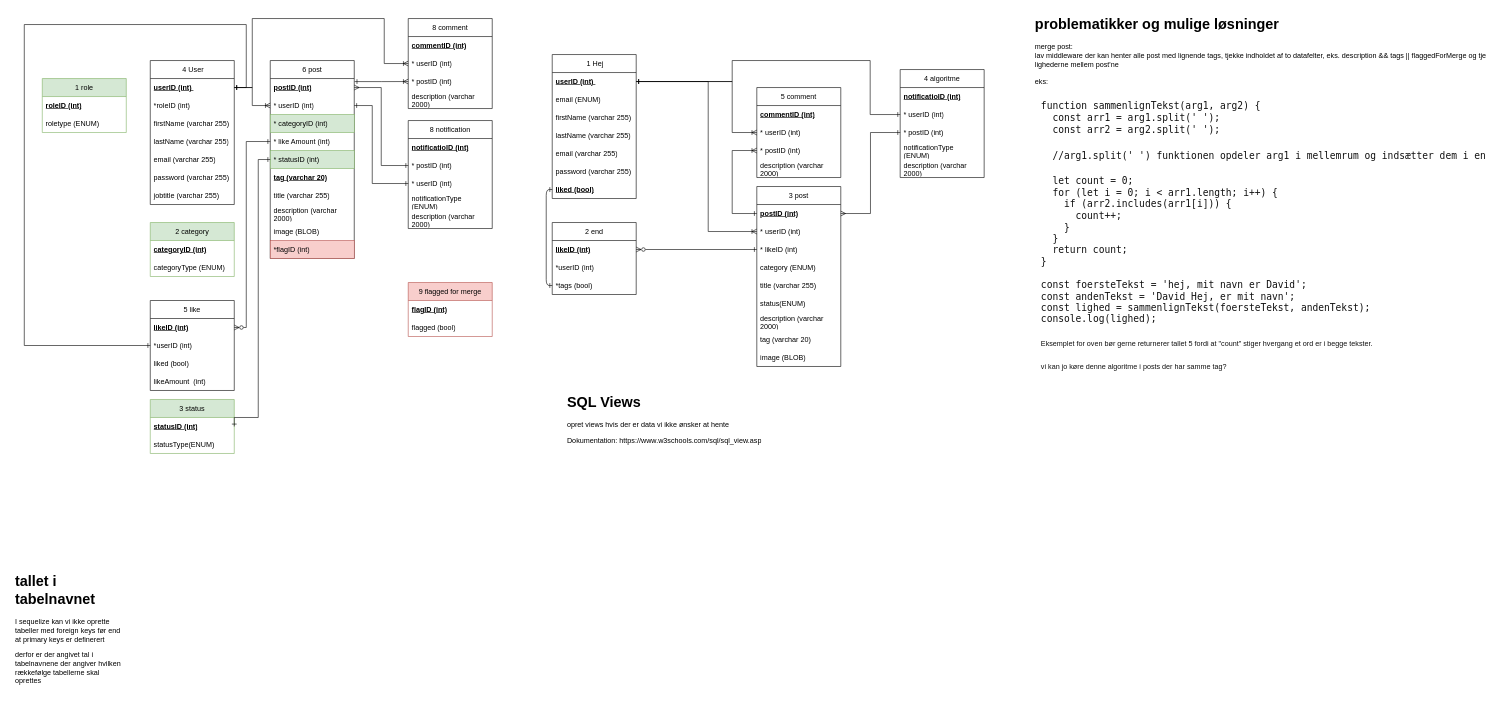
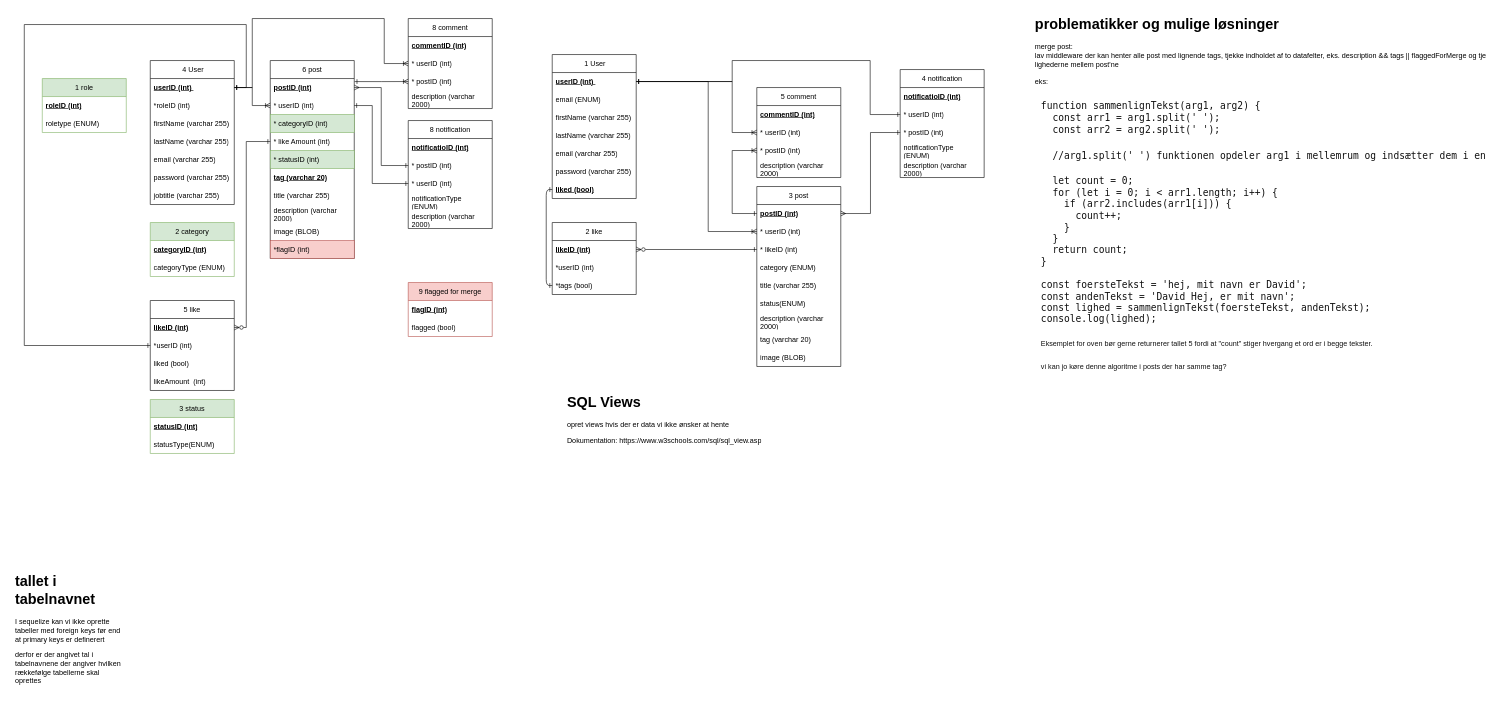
(594, 63) -> (594, 63)
(942, 78) -> (942, 78)
(594, 231) -> (594, 231)
(258, 294) -> none
